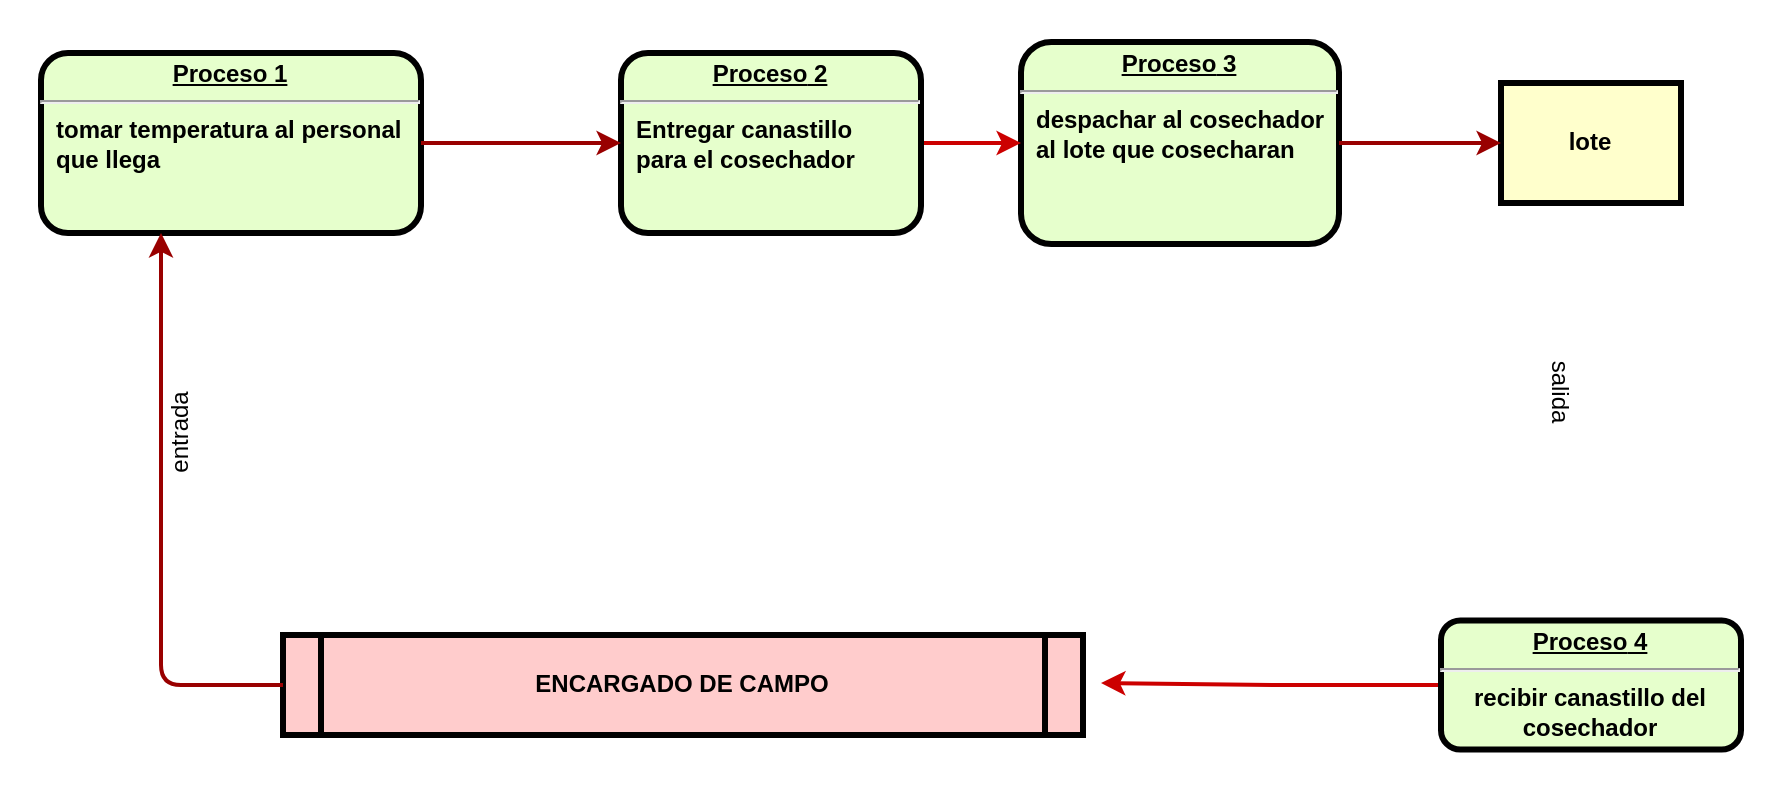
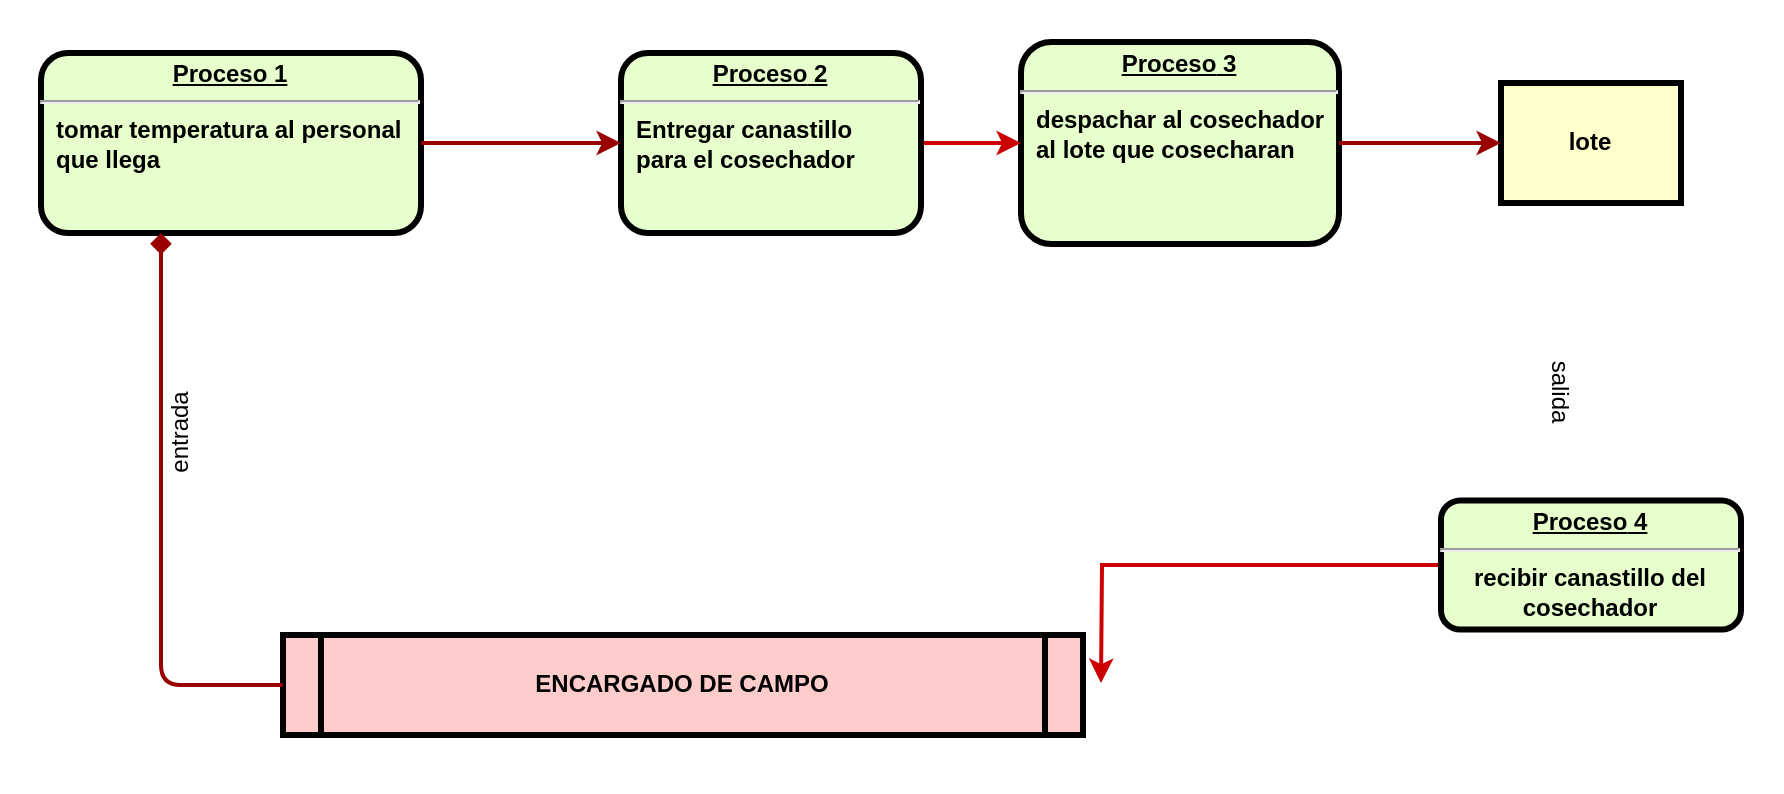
(161, 252) -> (161, 253)
(1591, 685) -> (1591, 565)
